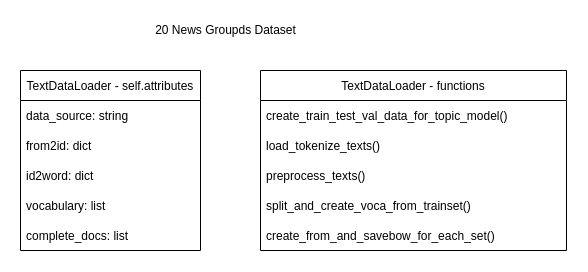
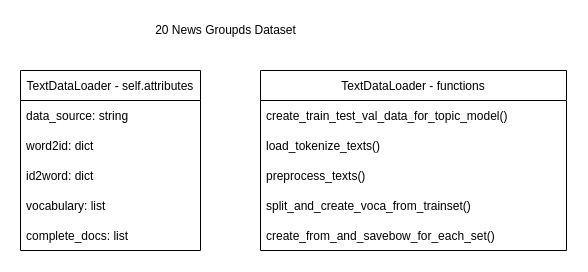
(63, 146) -> (63, 146)
